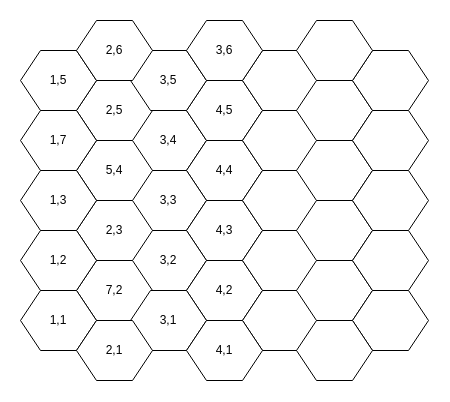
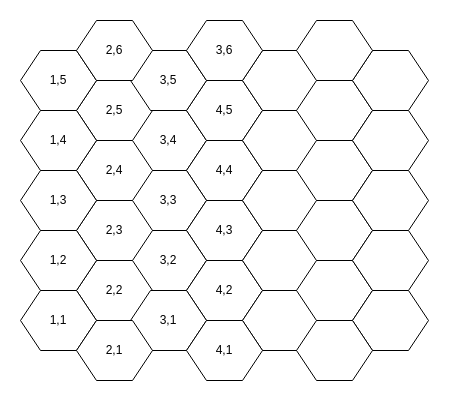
(59, 141) -> (59, 141)
(115, 171) -> (115, 171)
(115, 291) -> (115, 291)
